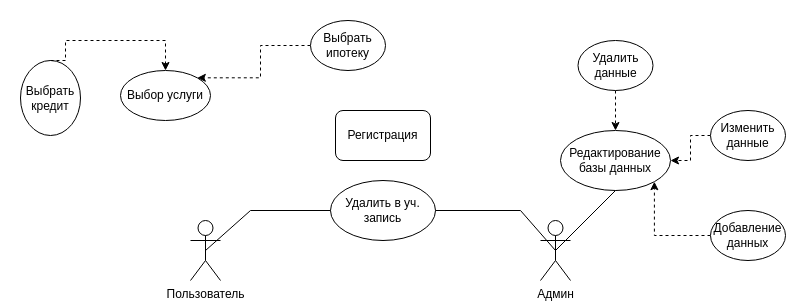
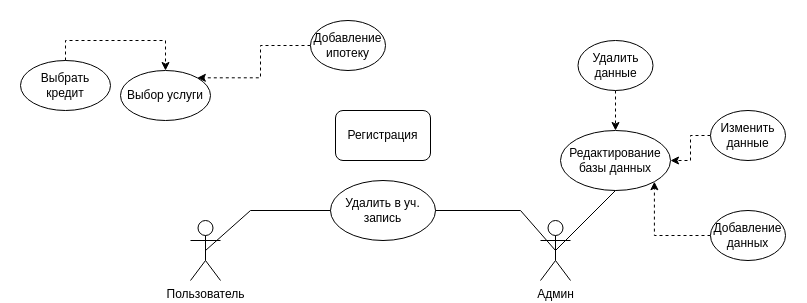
(348, 46) -> (348, 46)
(51, 98) -> (66, 86)
